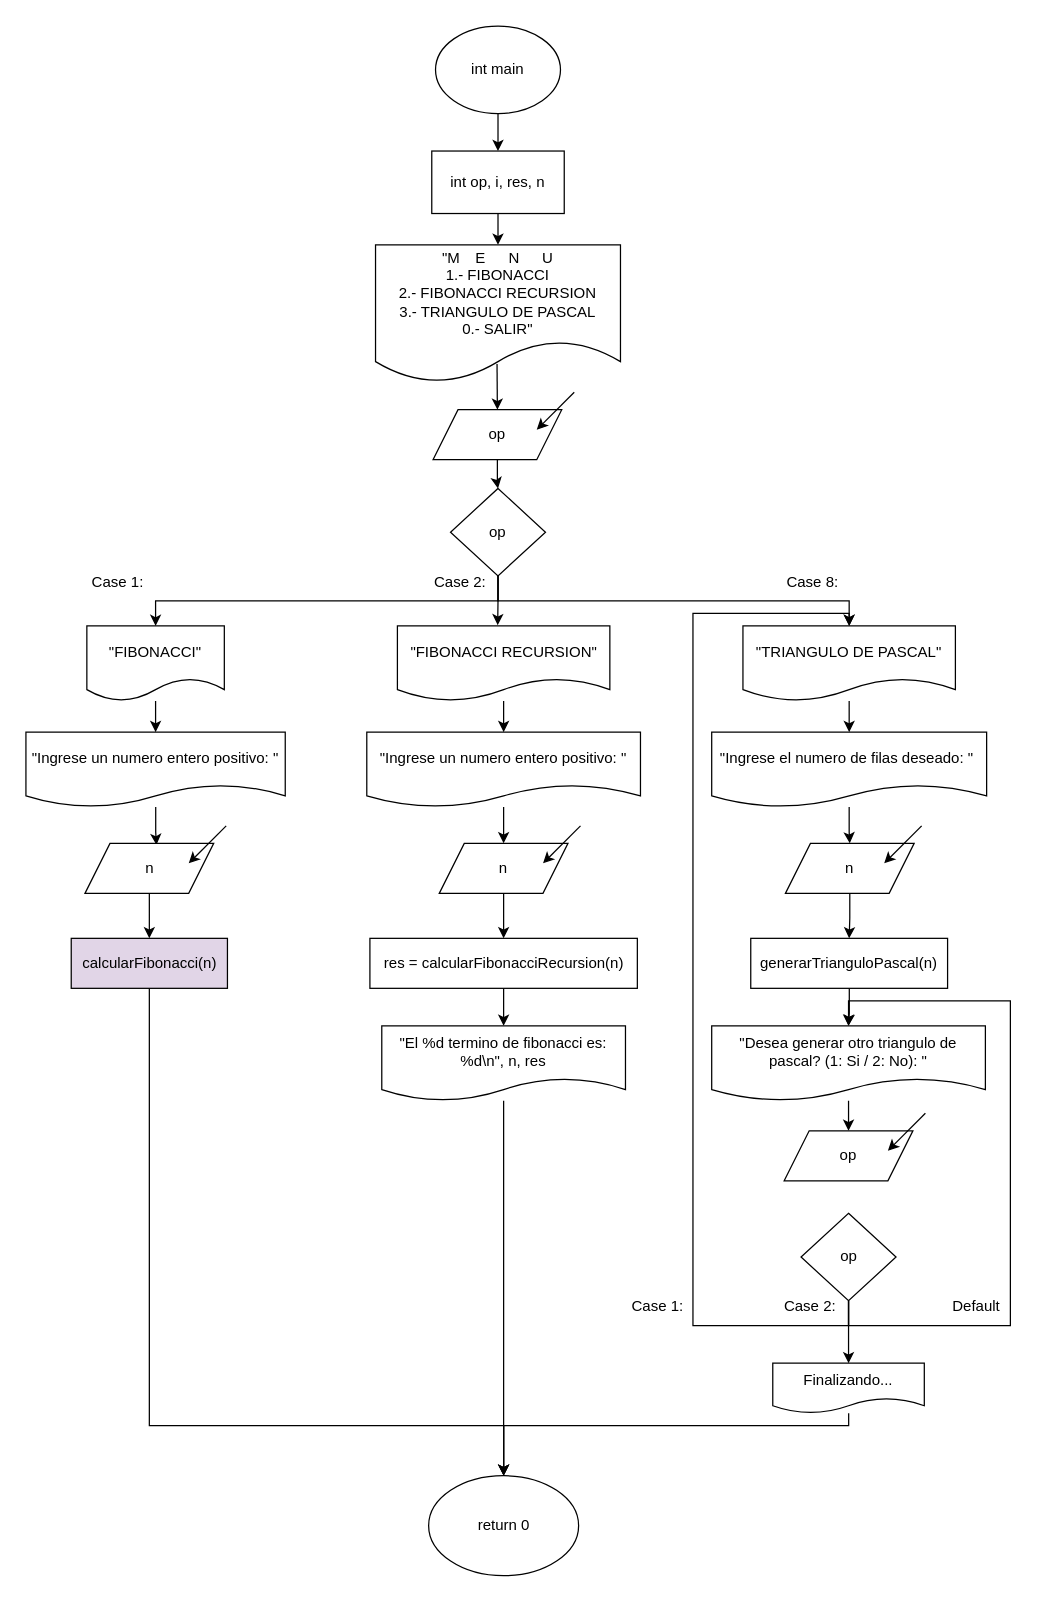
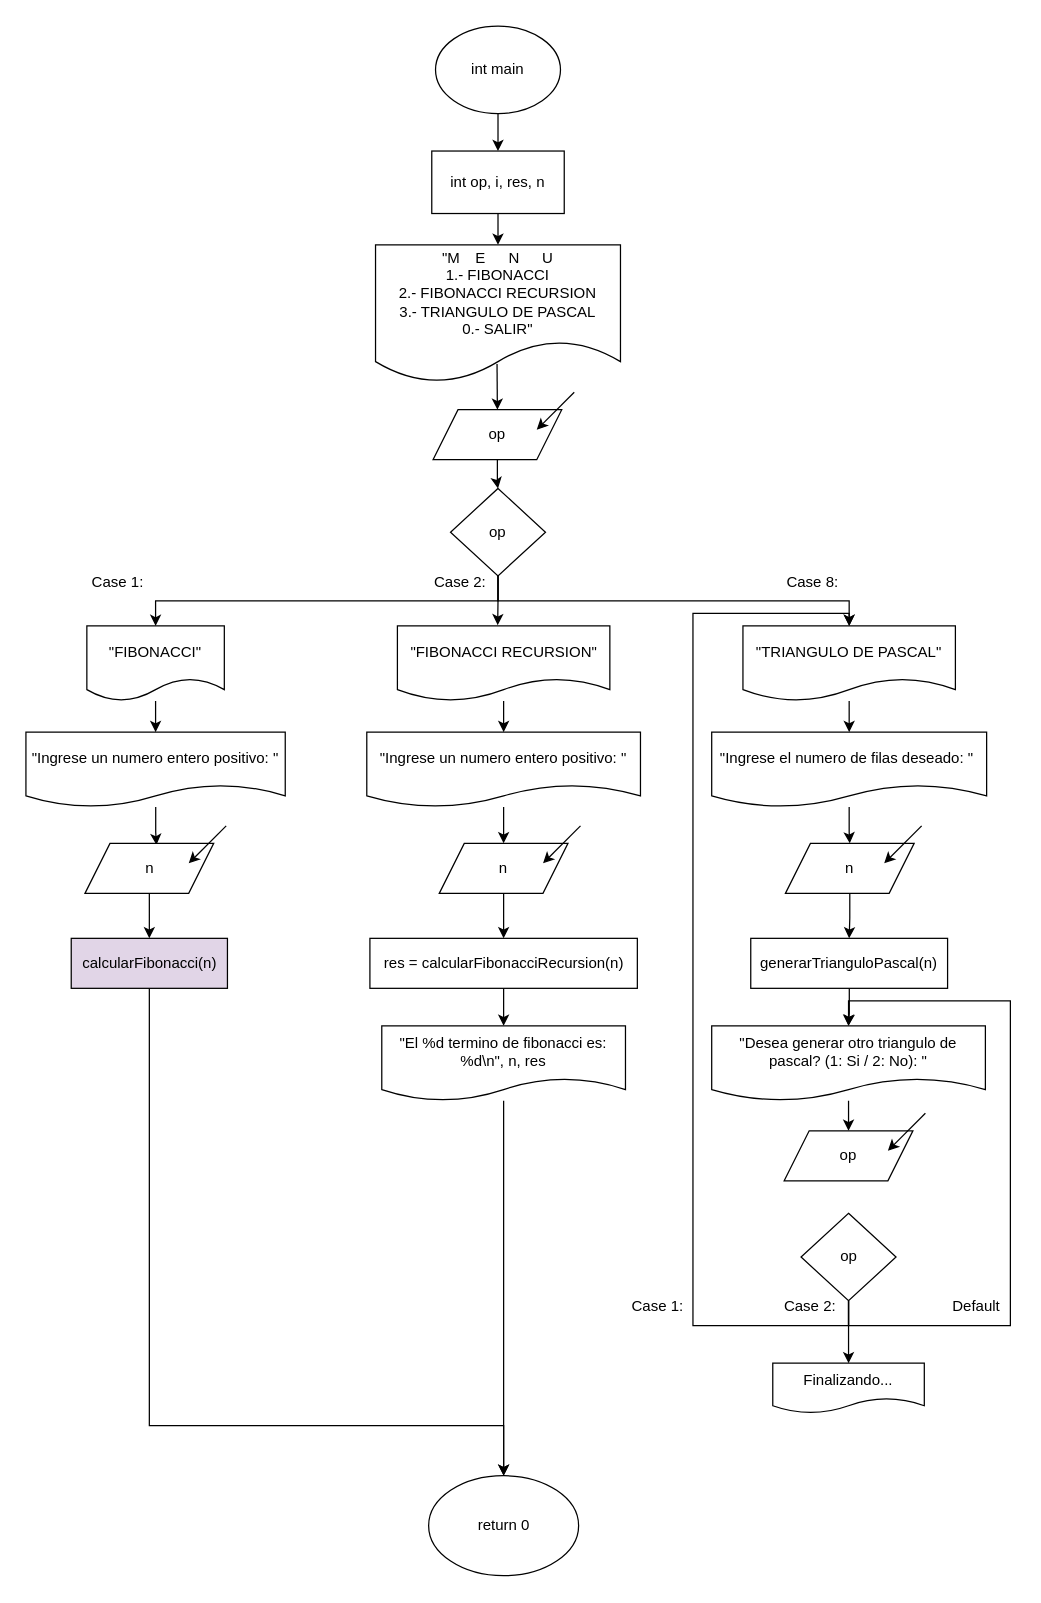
(684, 1426) -> none
